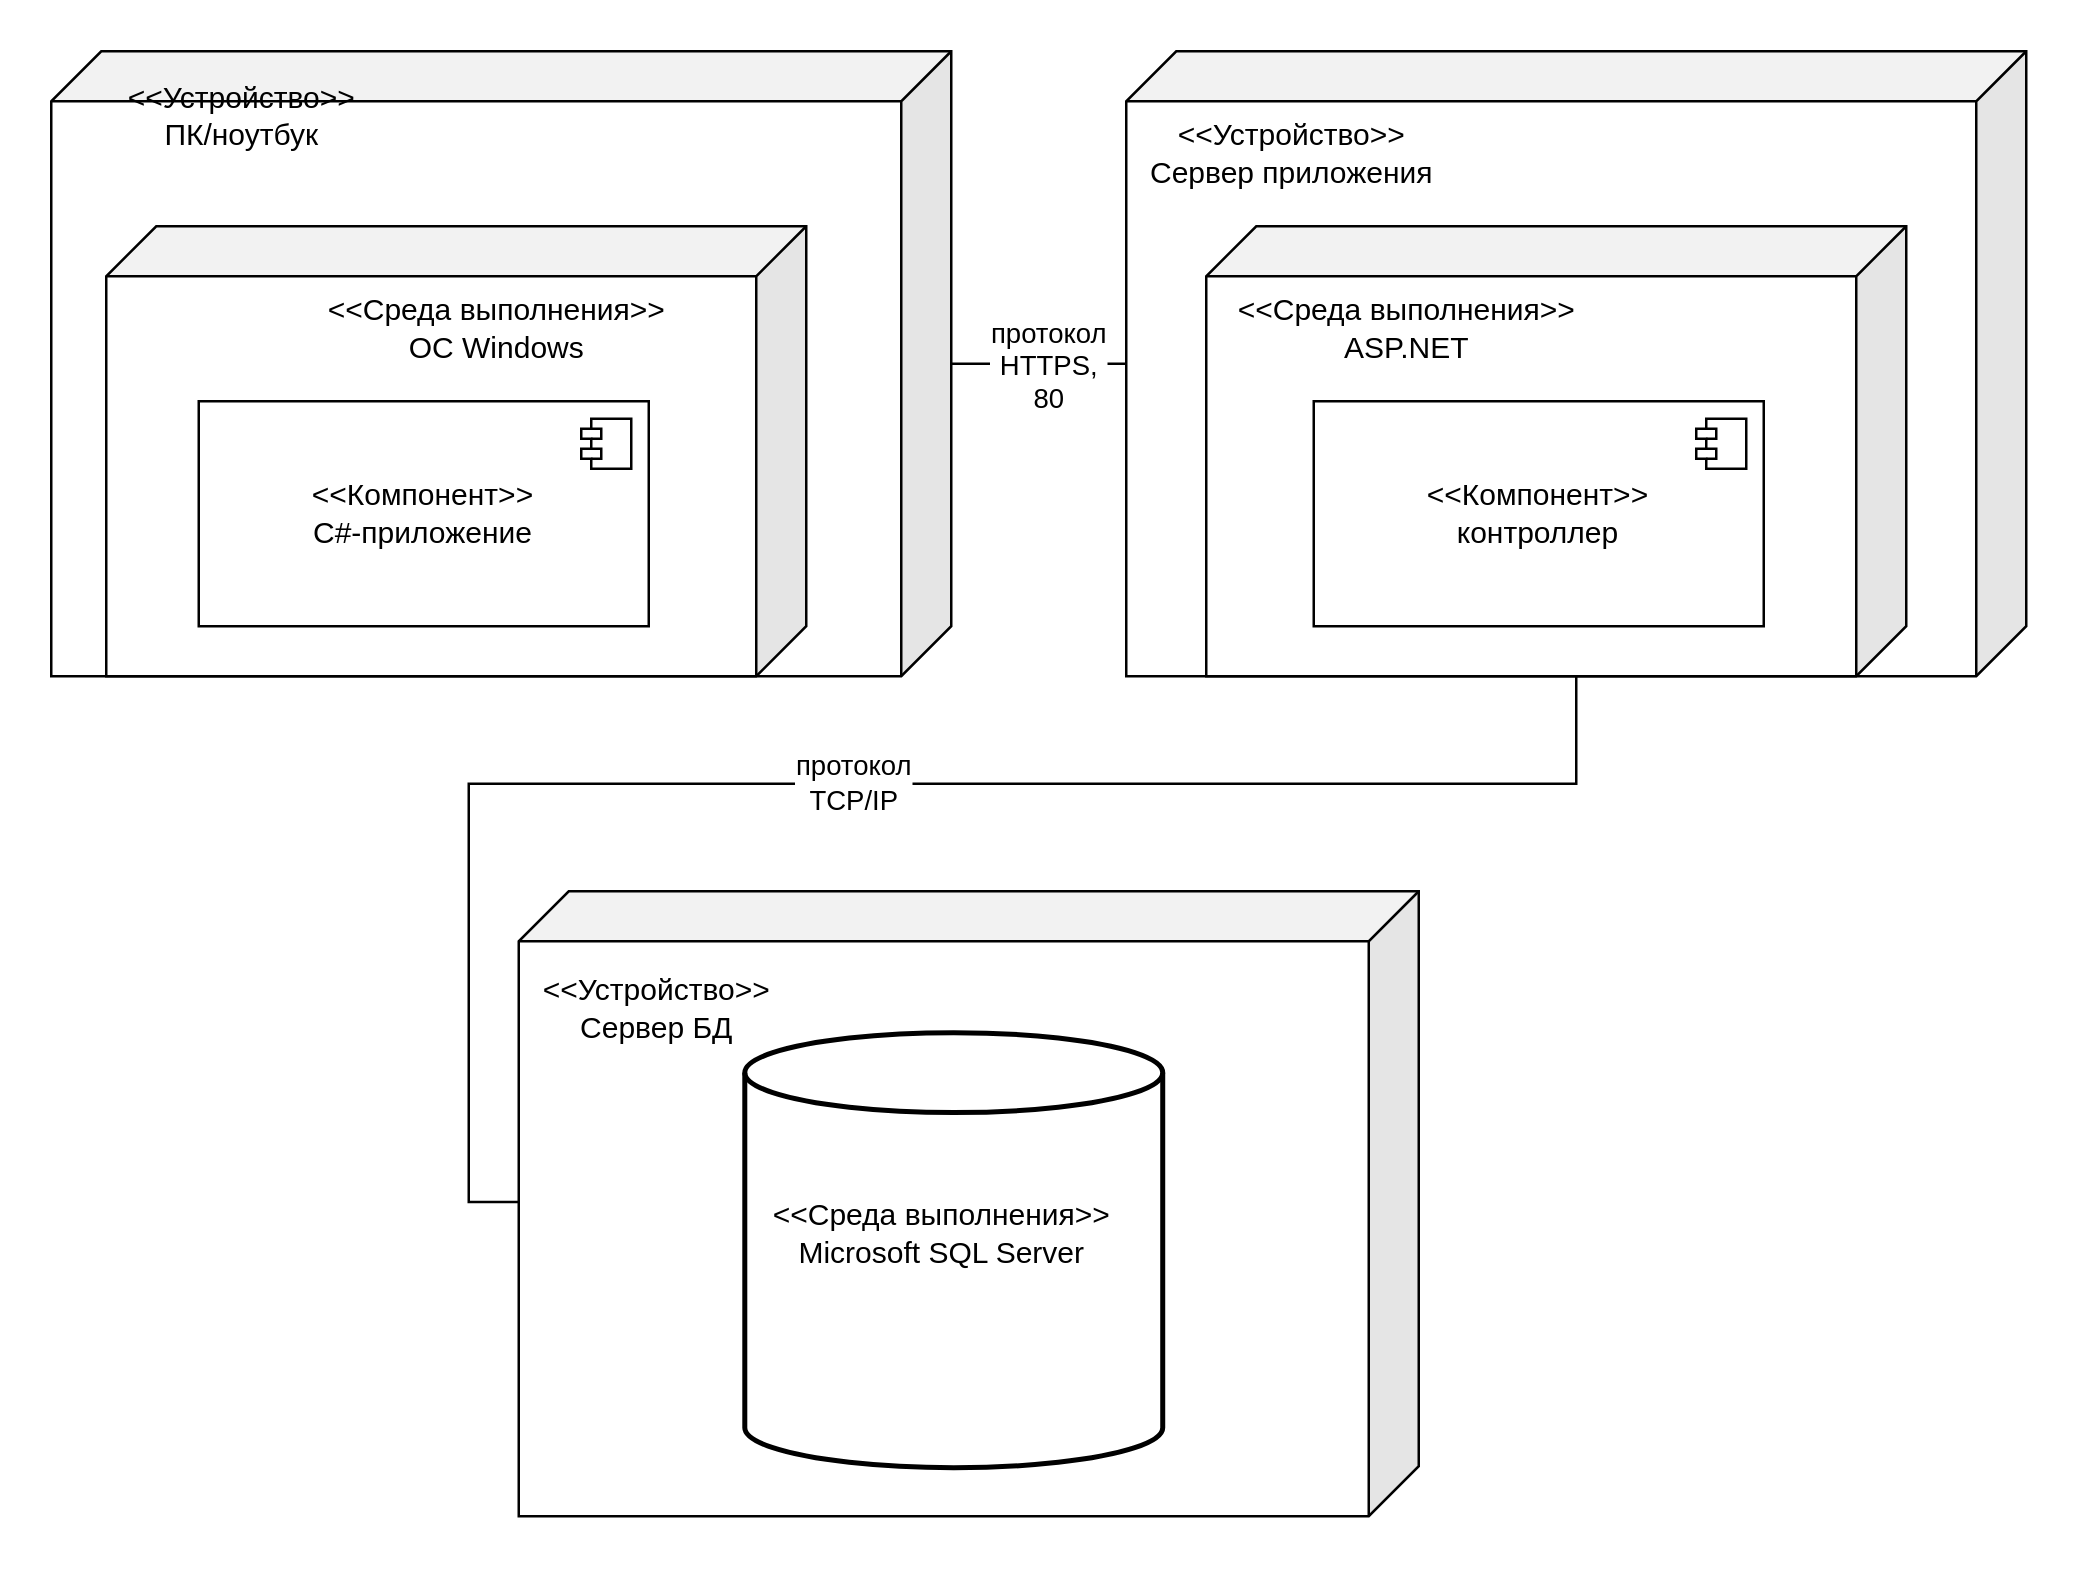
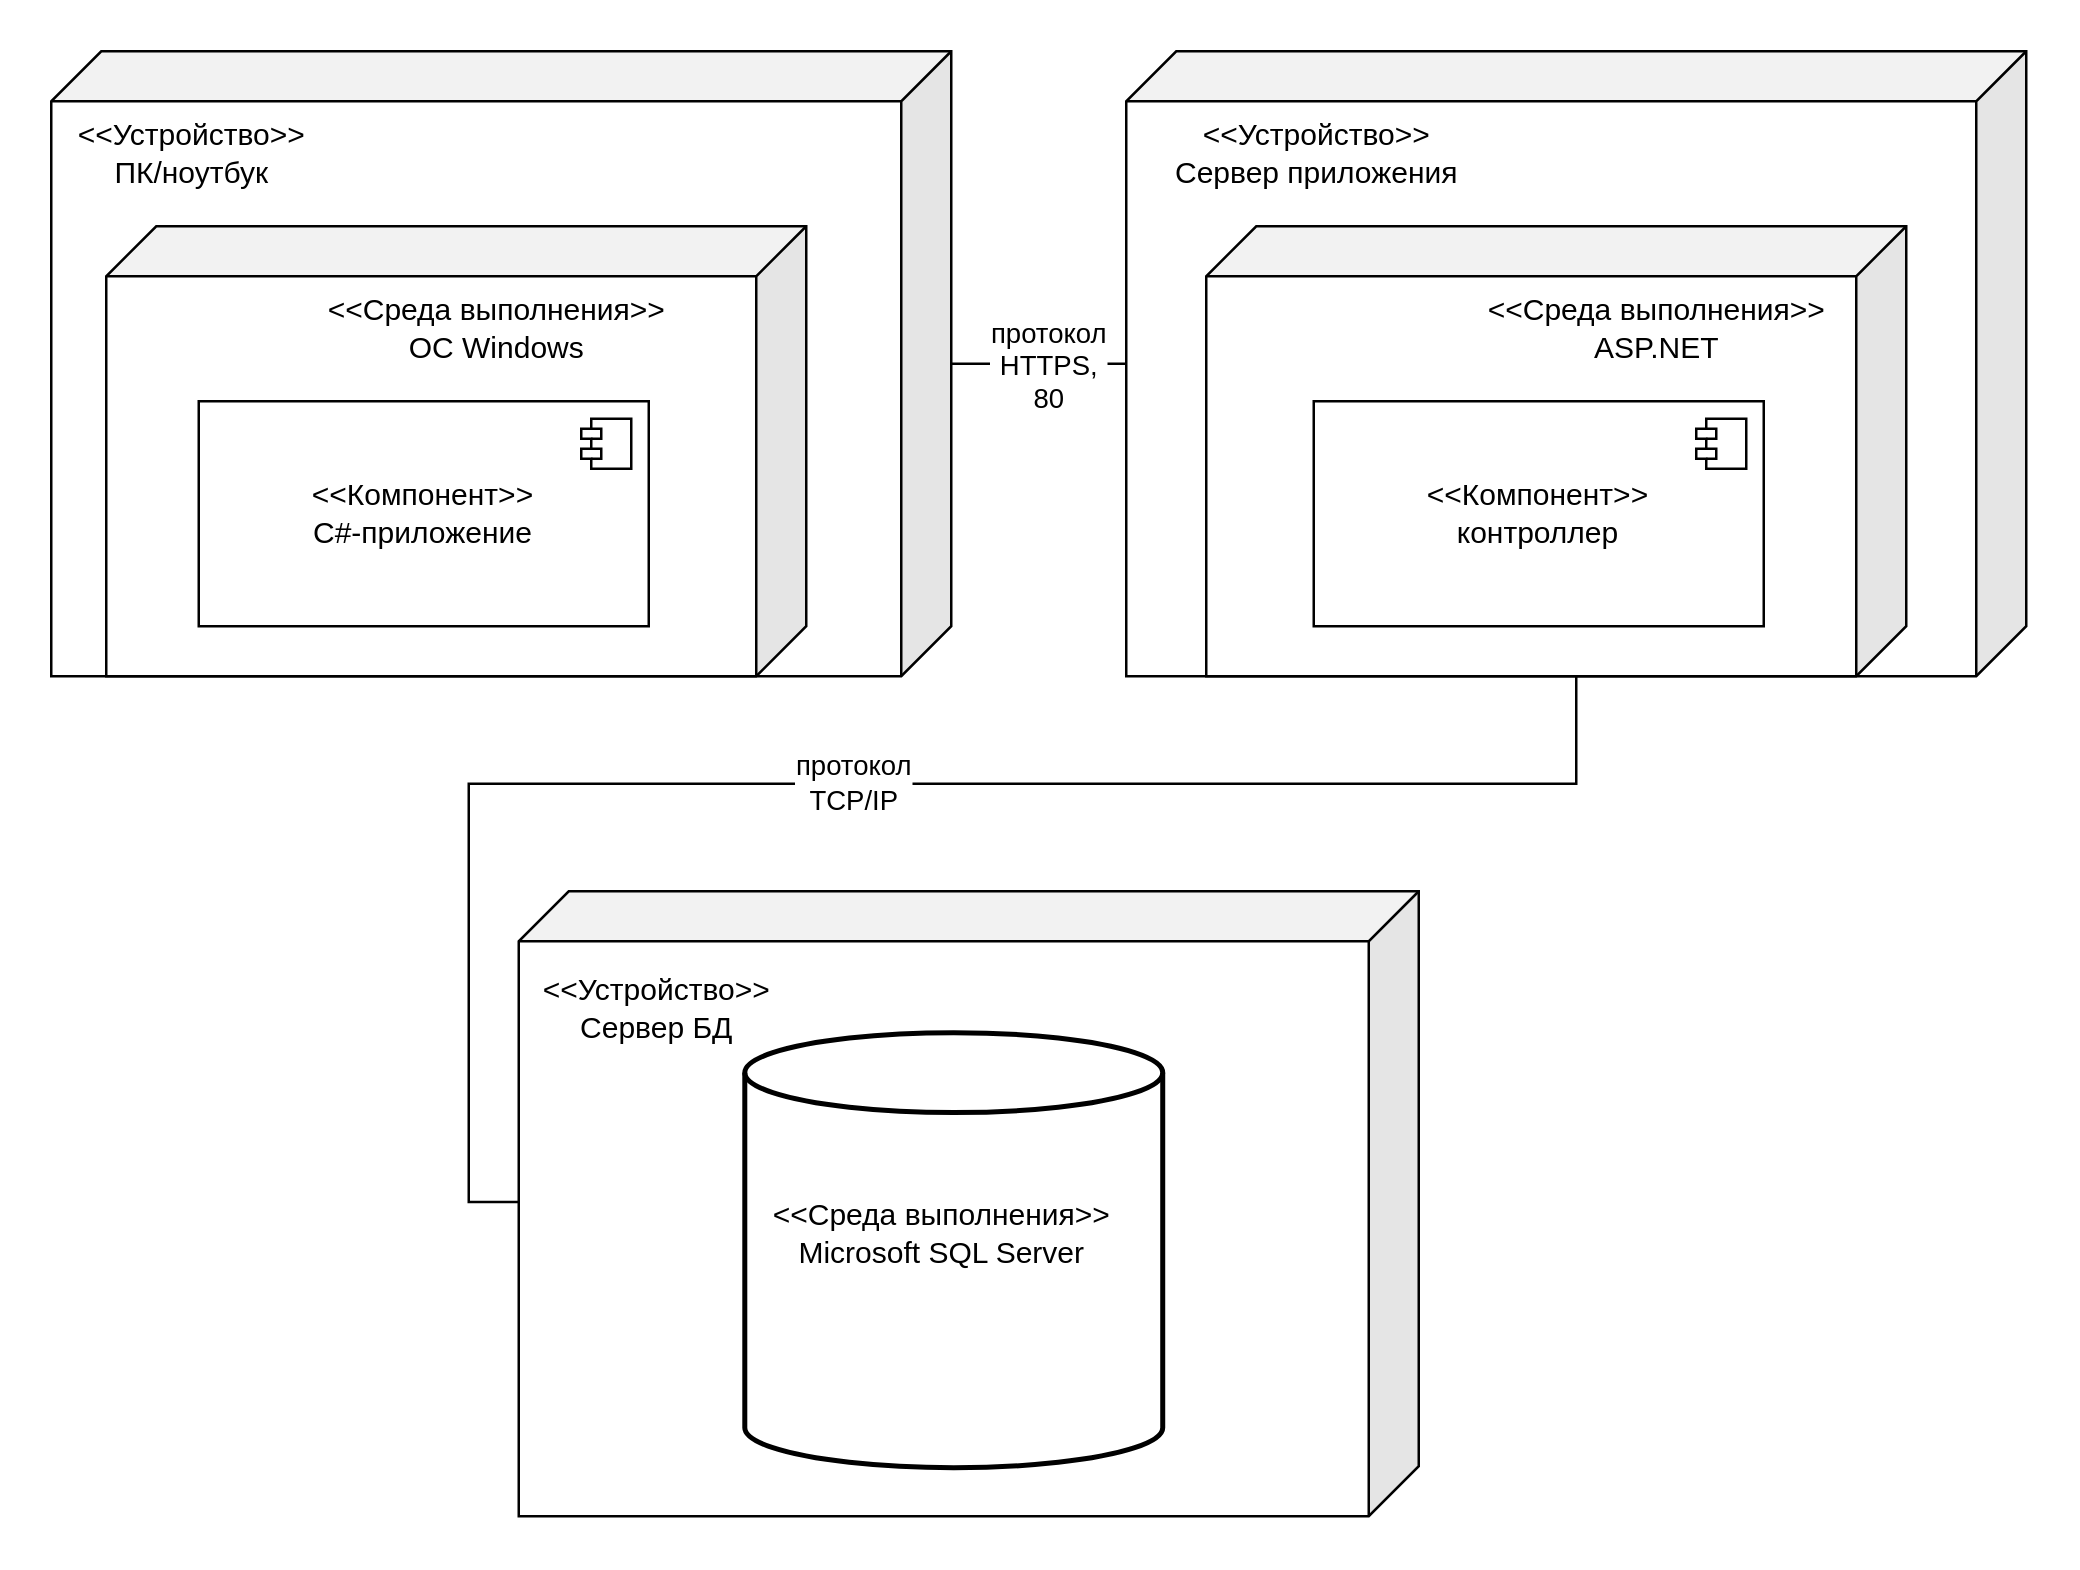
(240, 115) -> (190, 153)
(1290, 153) -> (1315, 153)
(1405, 328) -> (1655, 328)
